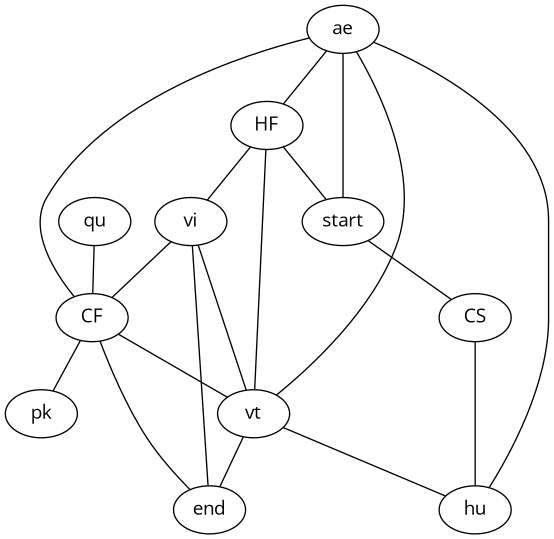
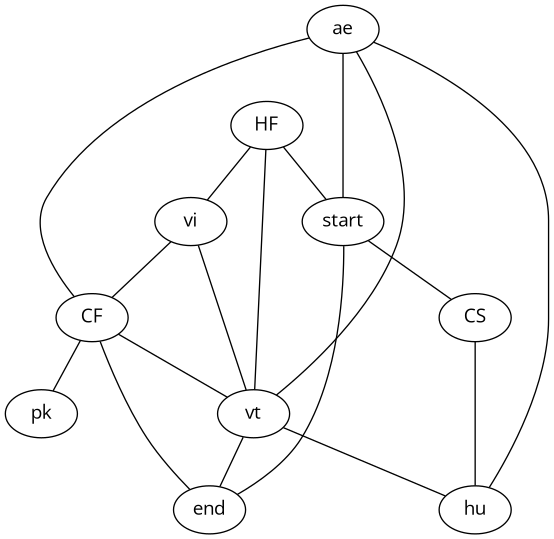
(305, 77) -> none
(95, 222) -> none
(200, 366) -> (325, 387)
